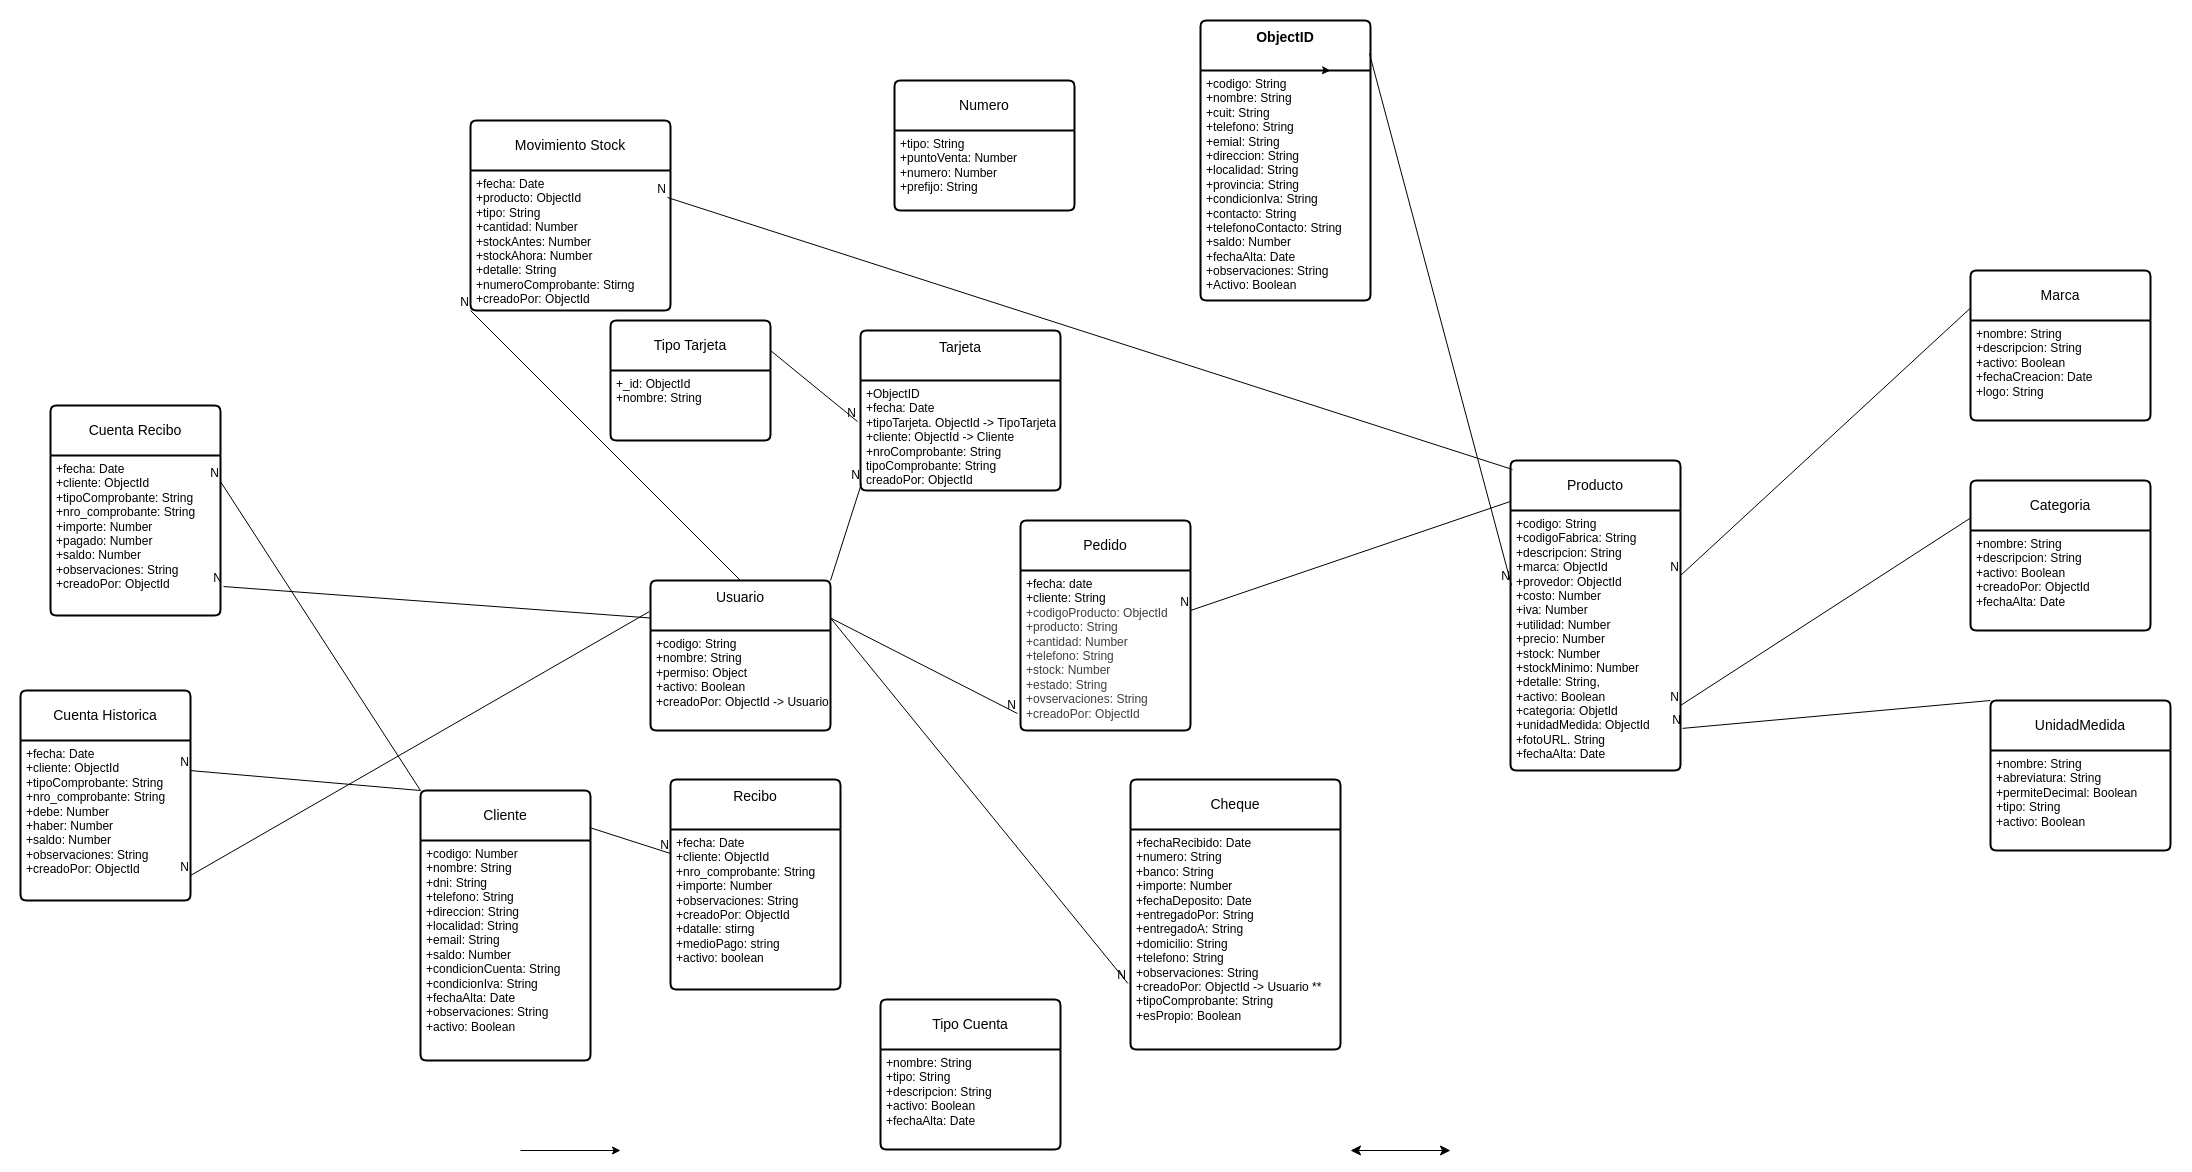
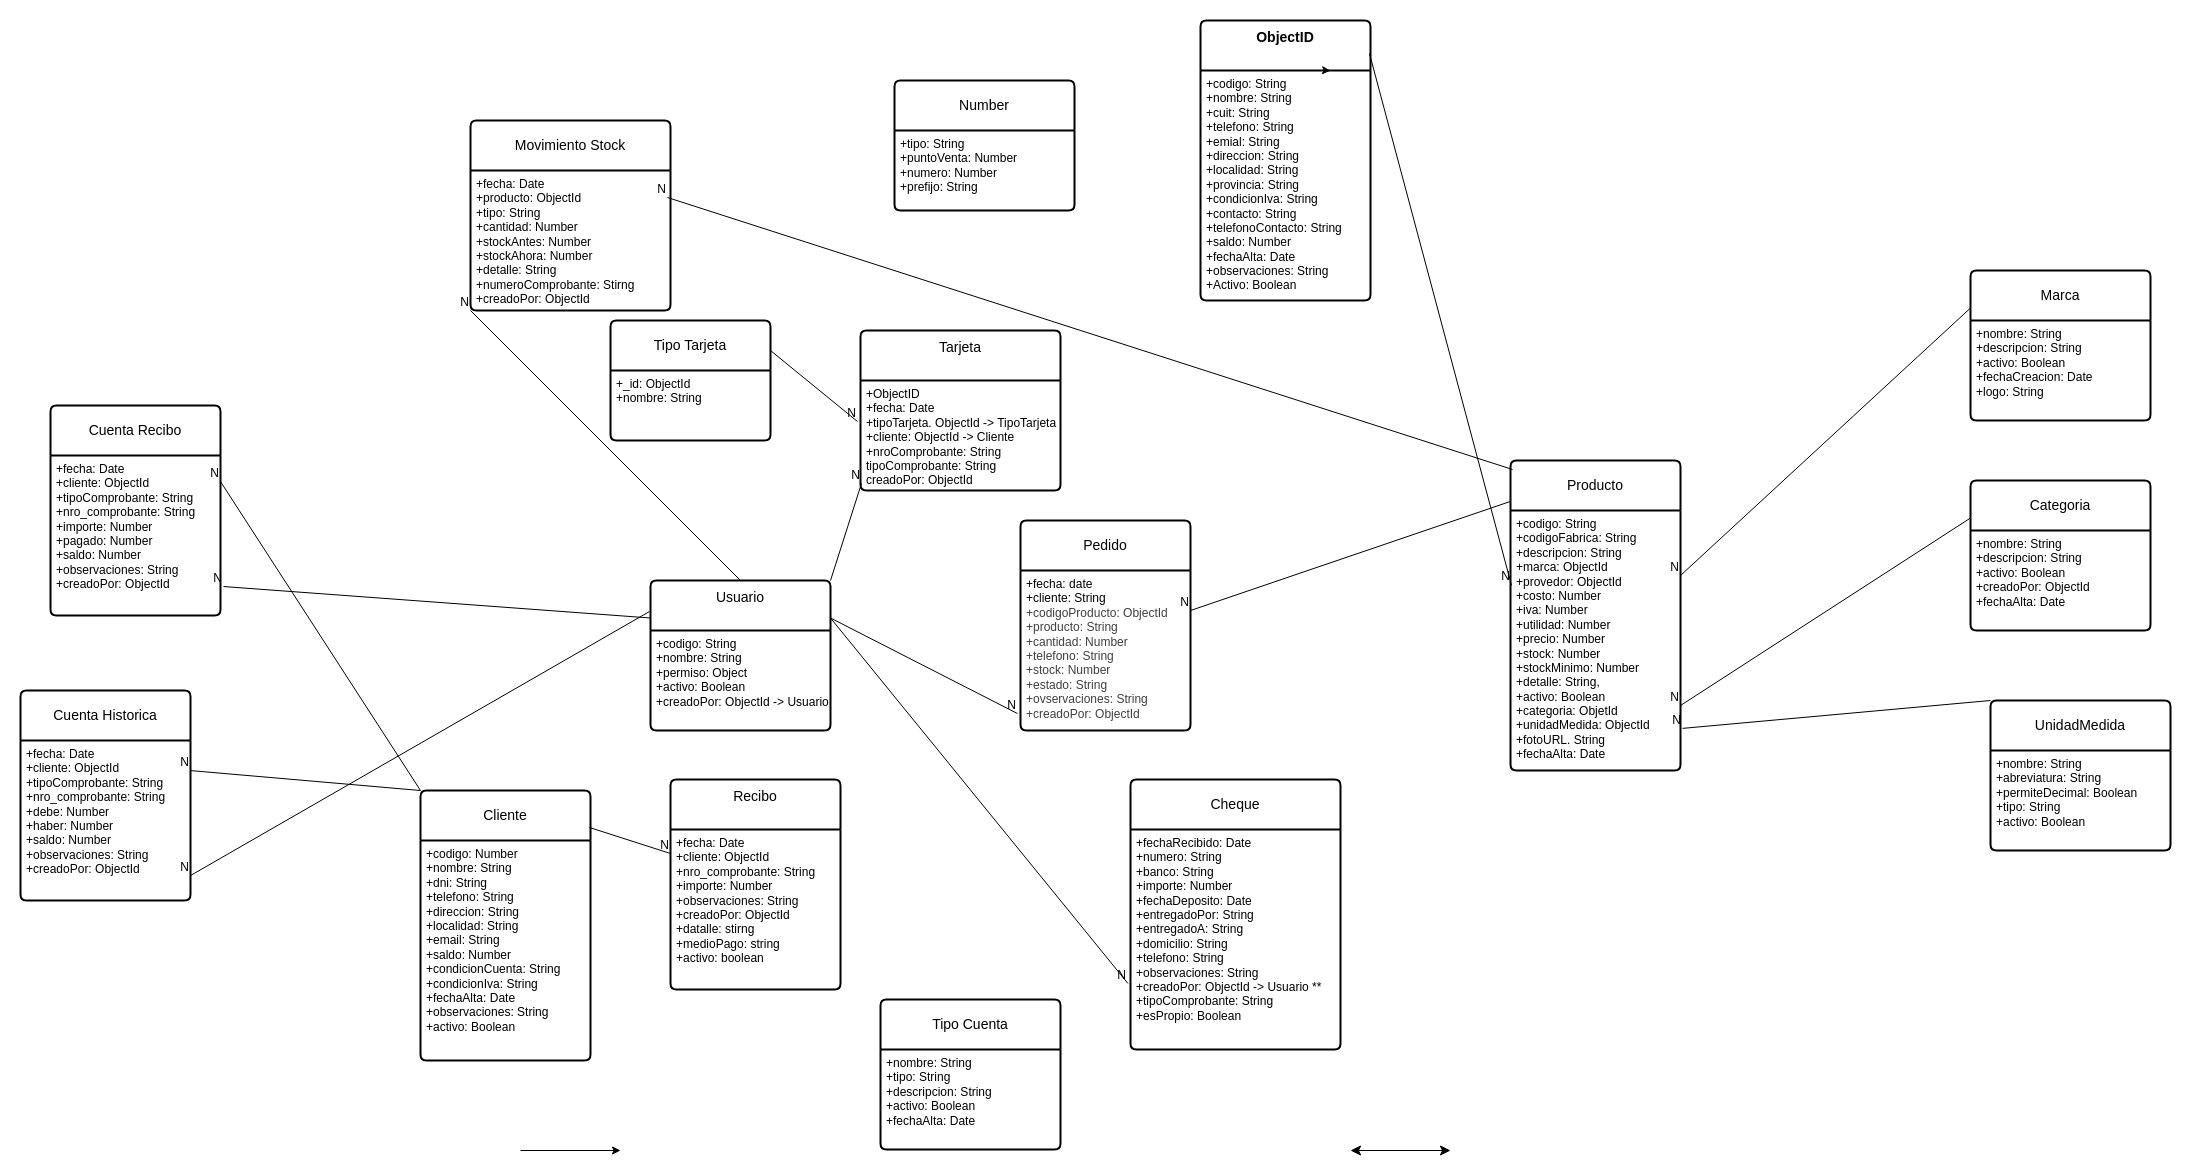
(985, 106) -> (985, 106)
